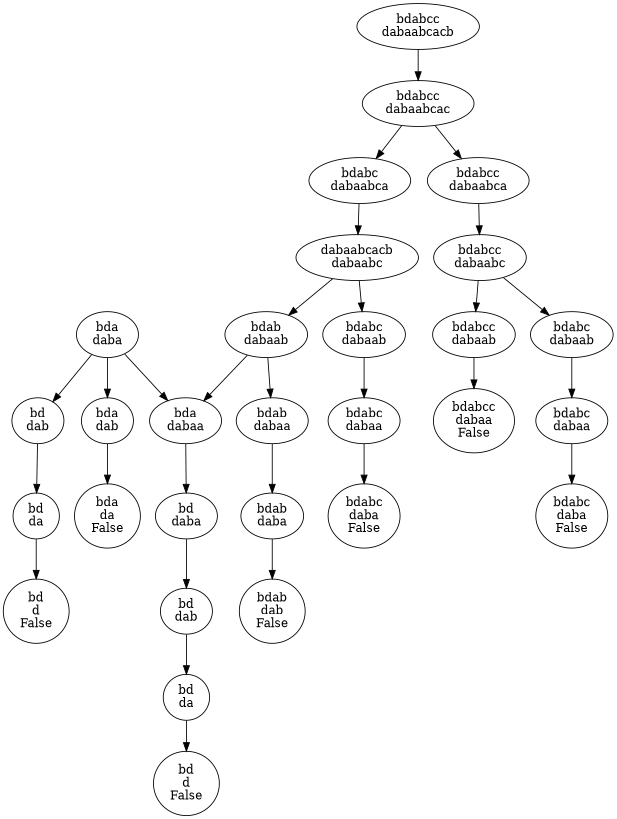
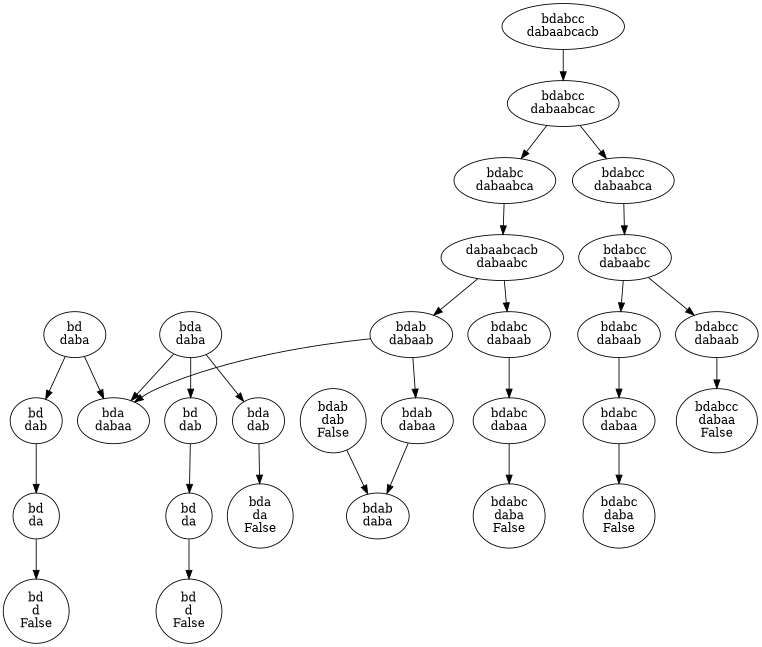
(186, 464) -> (92, 374)
(272, 555) -> (355, 468)
